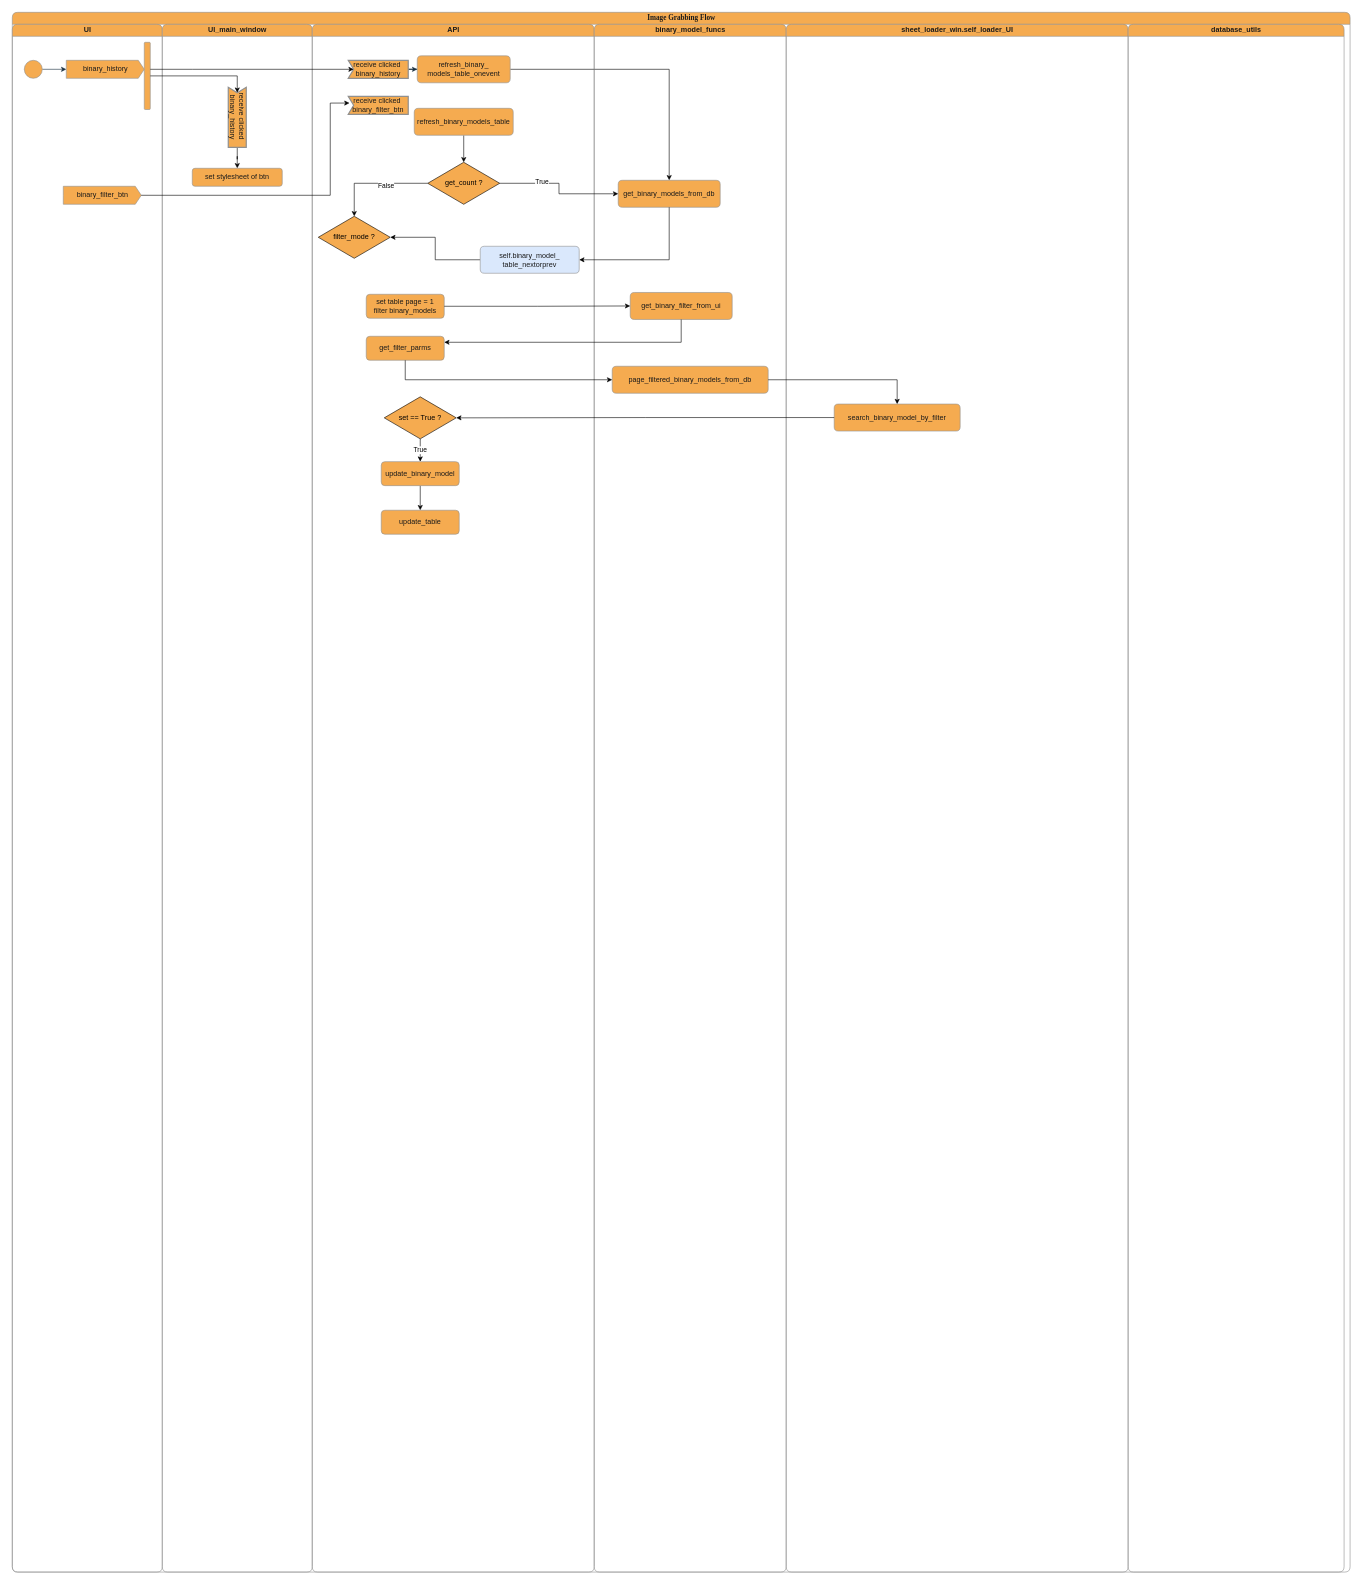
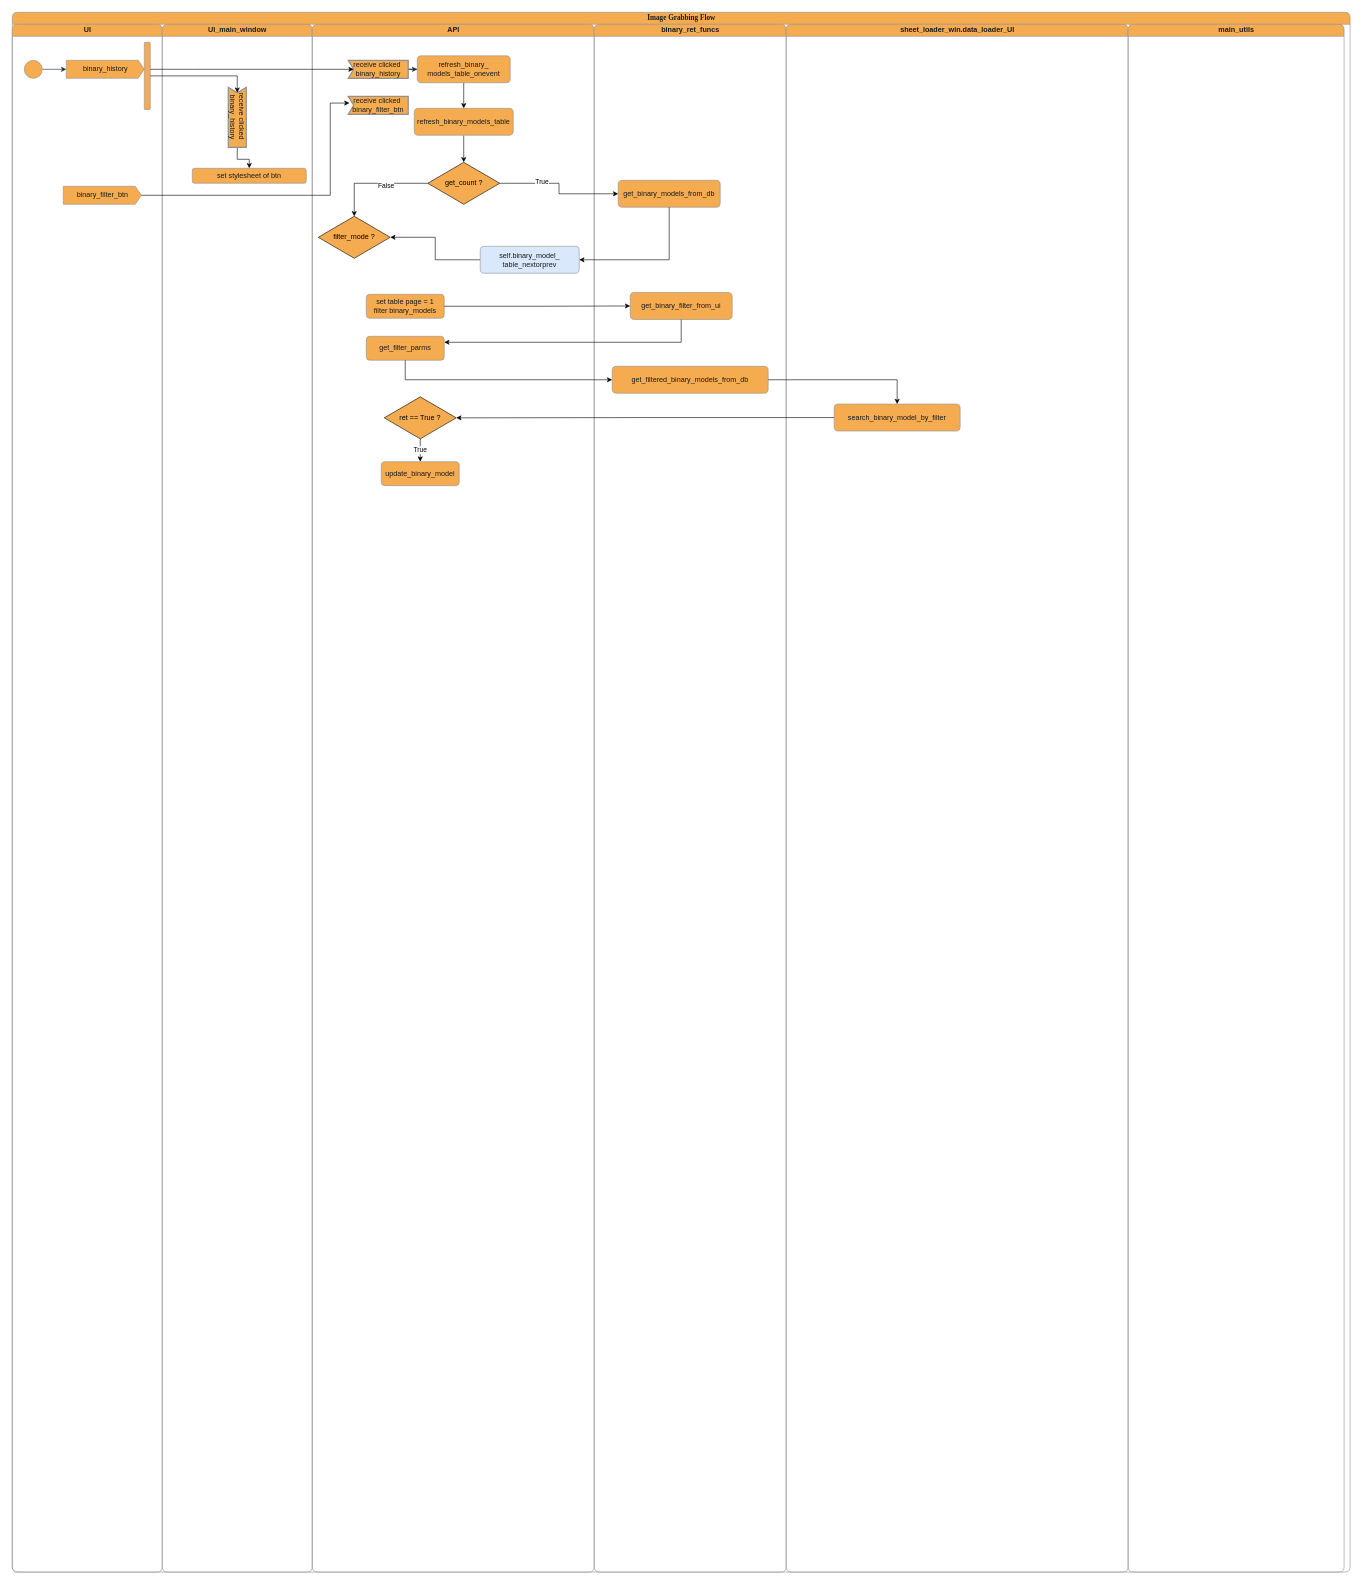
(691, 30) -> (691, 30)
(958, 30) -> (958, 30)
(1237, 30) -> (1237, 30)
(668, 69) -> (464, 102)
(237, 177) -> (249, 176)
(690, 380) -> (690, 380)
(420, 418) -> (420, 418)
(420, 504) -> none
(420, 522) -> none
